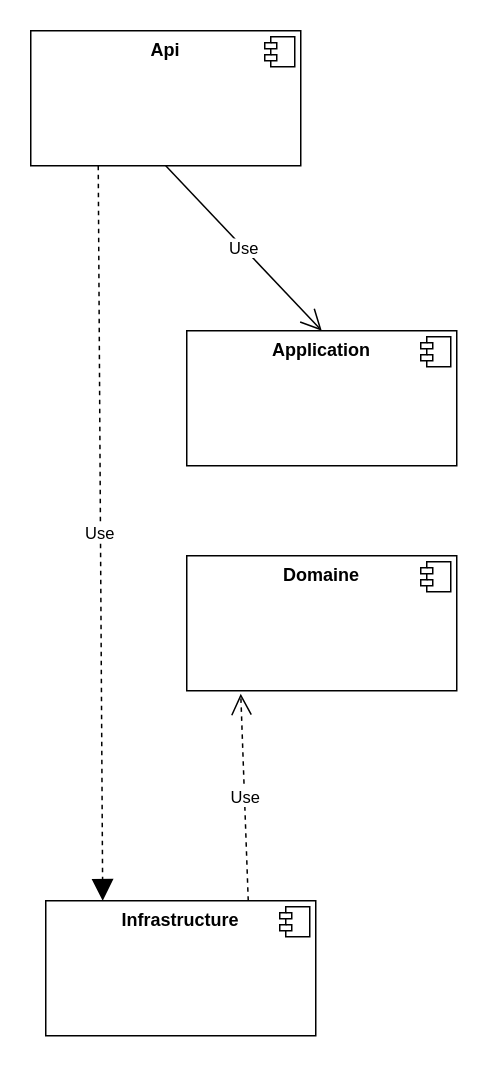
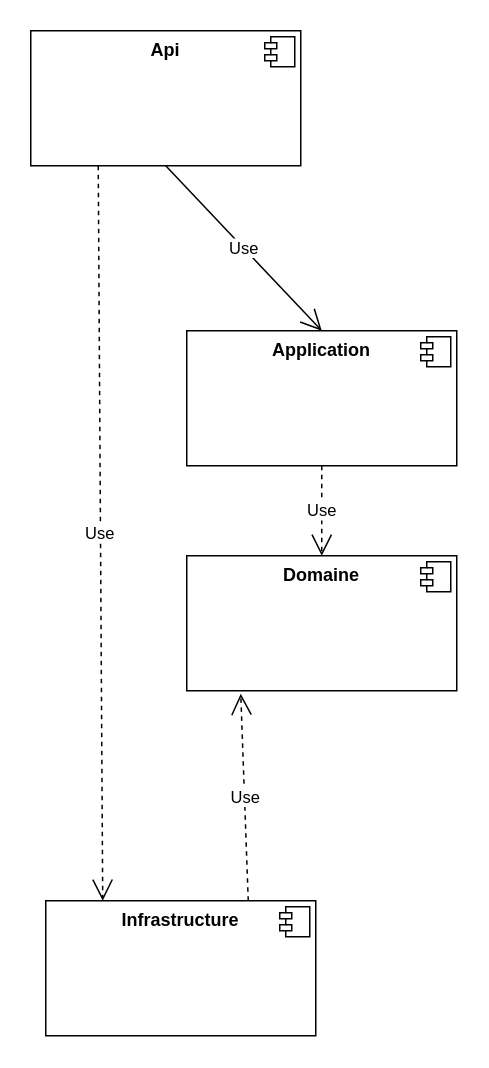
none -> (322, 509)
(103, 878) -> (103, 886)
